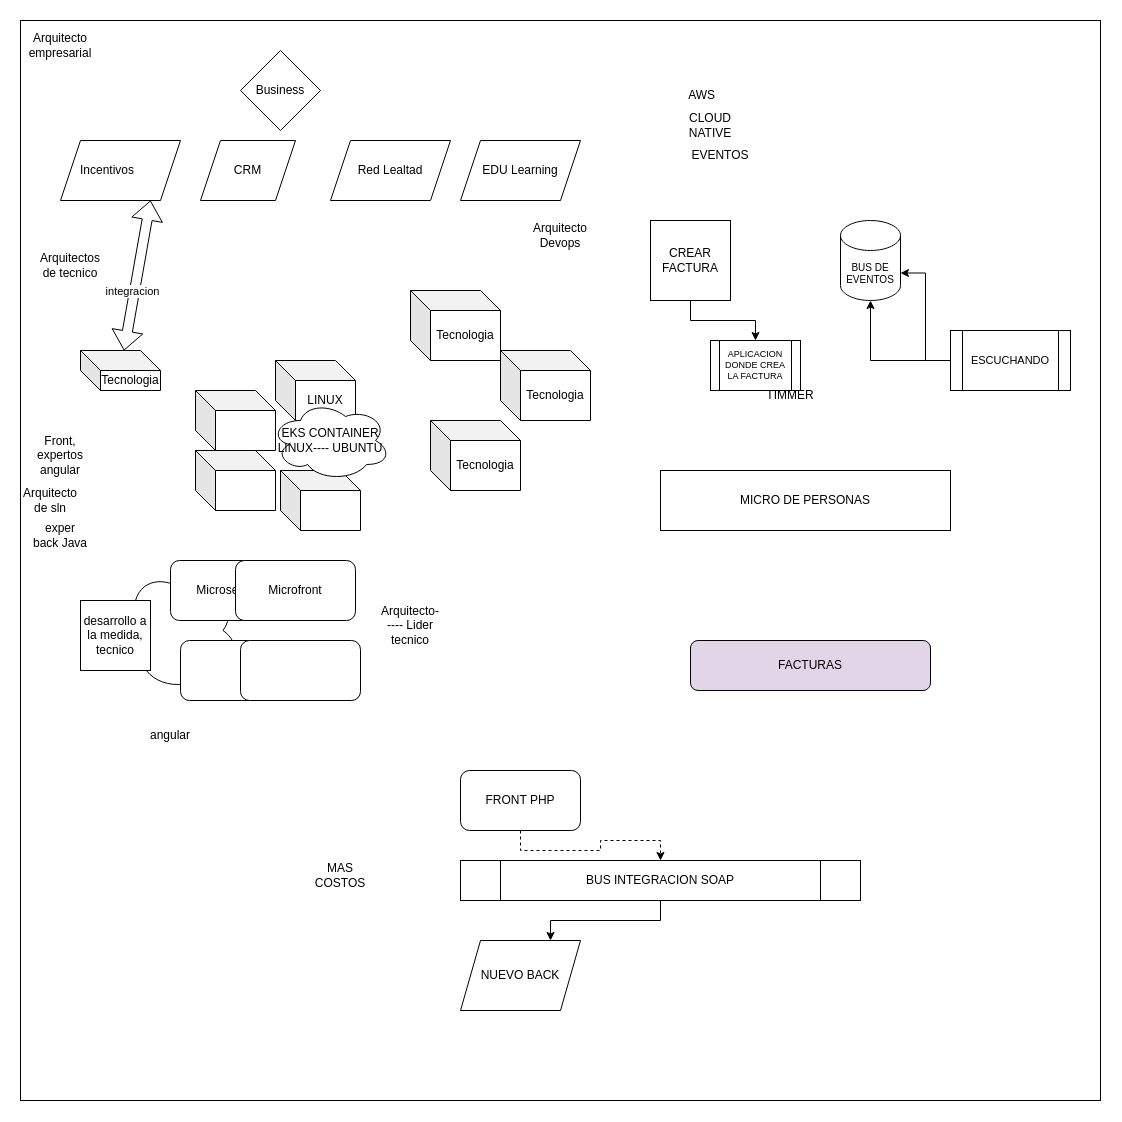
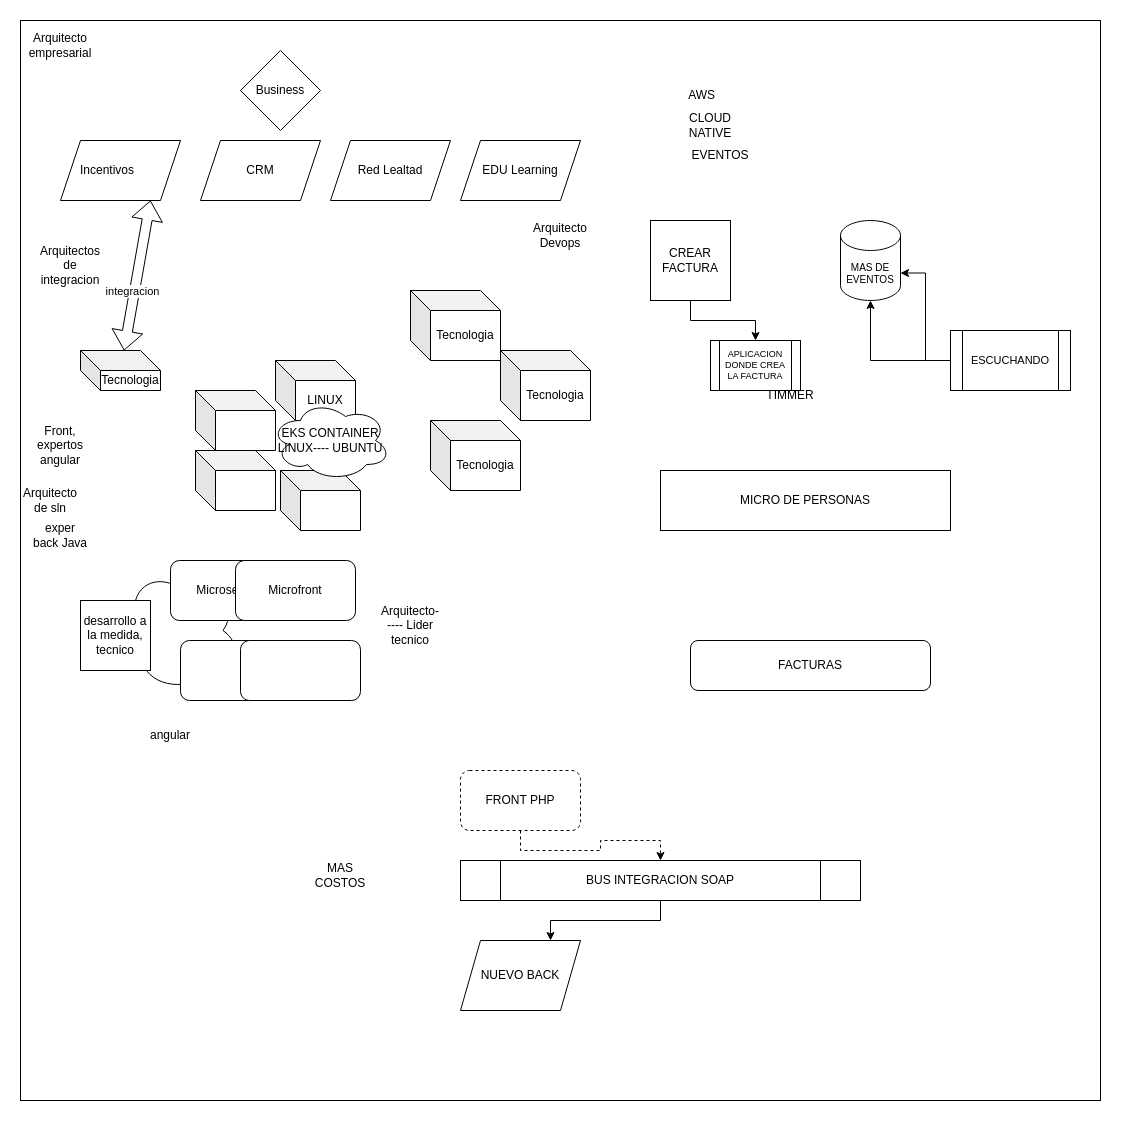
(248, 171) -> (261, 171)
(71, 266) -> (71, 266)
(871, 274) -> (871, 274)
(61, 456) -> (61, 446)
(811, 666) -> (811, 666)
(521, 801) -> (521, 801)
